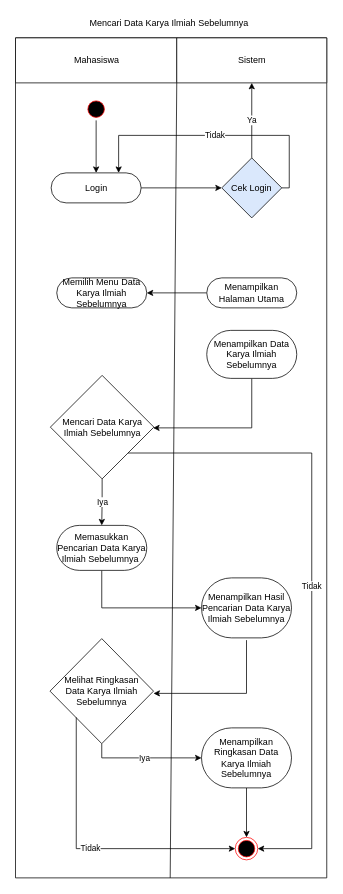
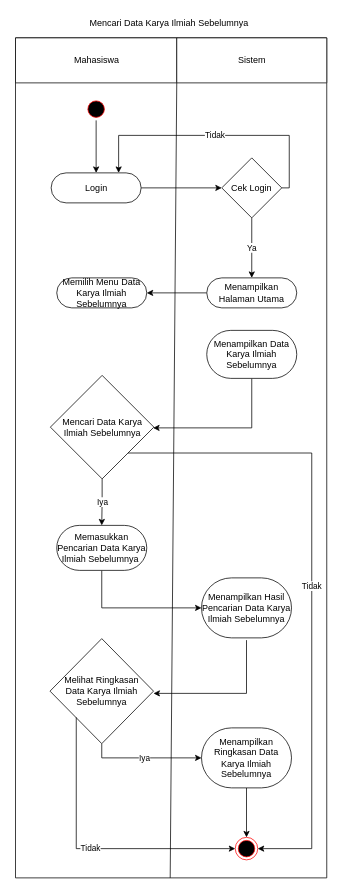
(252, 123) -> (252, 245)
(252, 188) -> (252, 188)
